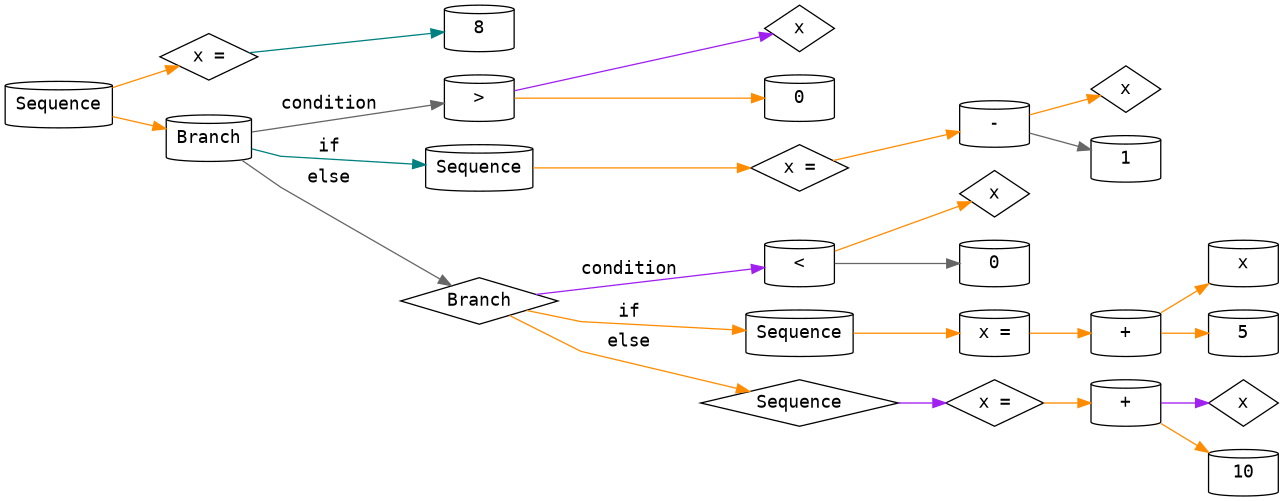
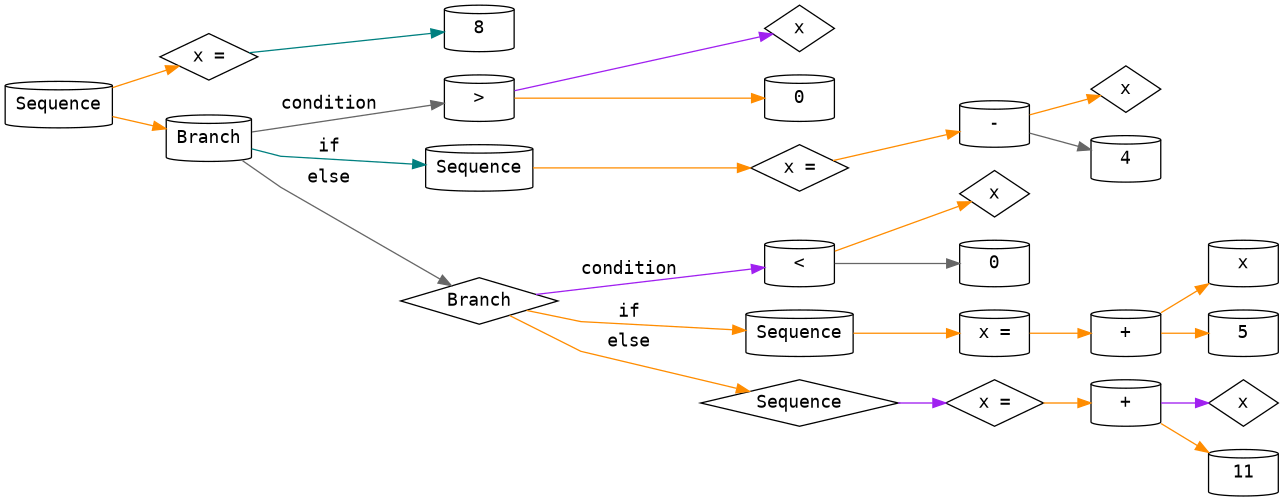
(1126, 159) -> (1126, 159)
(1243, 473) -> (1243, 473)
